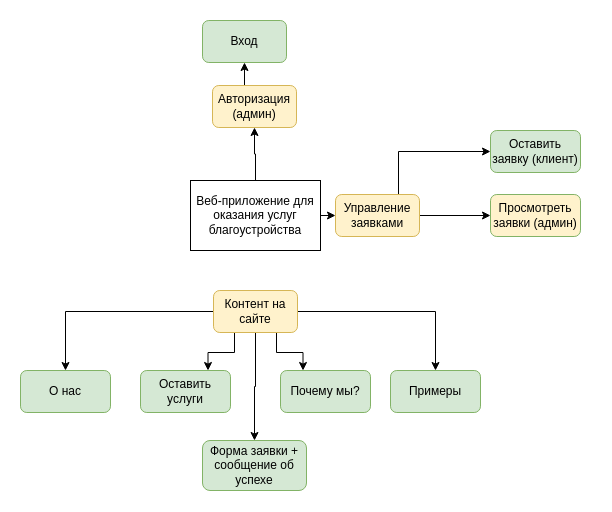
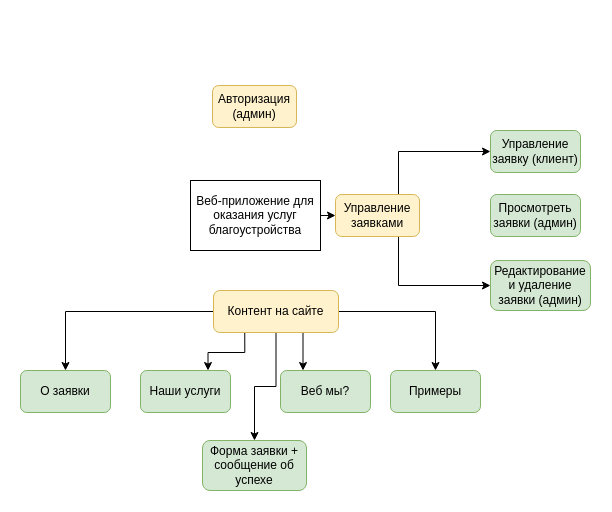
(245, 42) -> none
(245, 79) -> none
(536, 152) -> (536, 152)
(256, 157) -> none
(452, 216) -> none
(536, 216) -> (536, 216)
none -> (417, 286)
none -> (541, 286)
(256, 312) -> (276, 312)
(66, 392) -> (66, 392)
(186, 392) -> (186, 392)
(326, 392) -> (326, 392)
